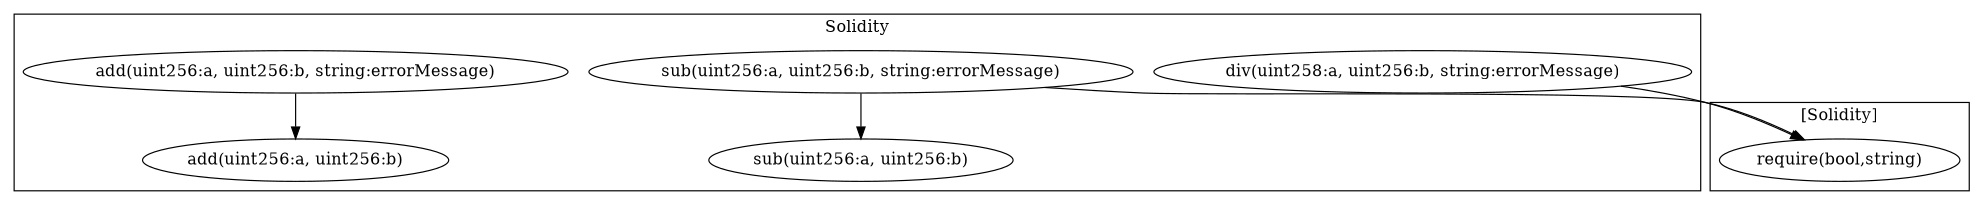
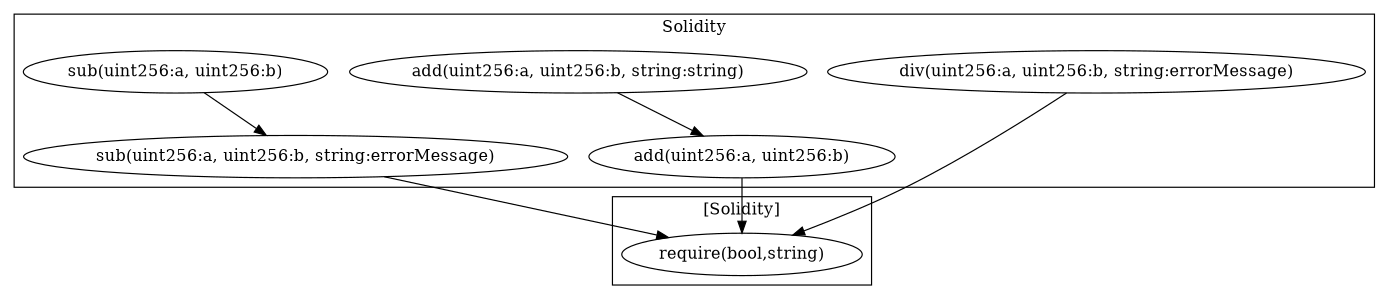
(296, 72) -> (578, 72)
(1423, 72) -> (1097, 72)
(861, 110) -> (230, 111)
none -> (742, 204)
